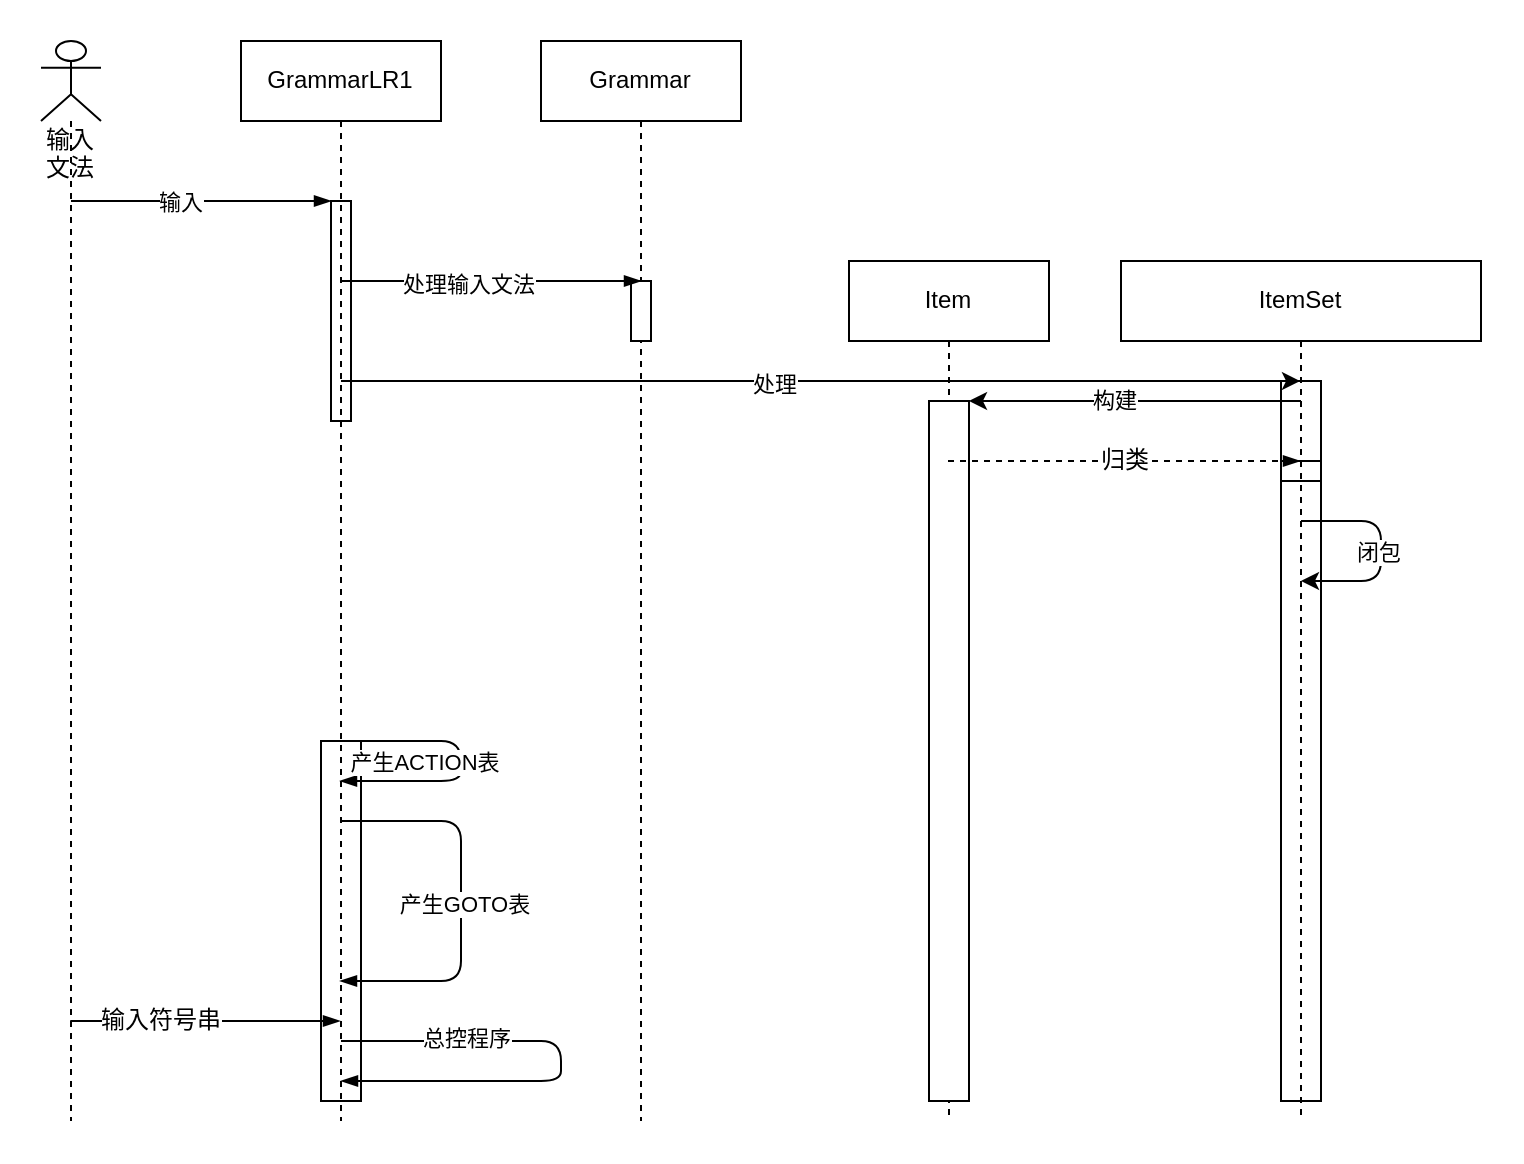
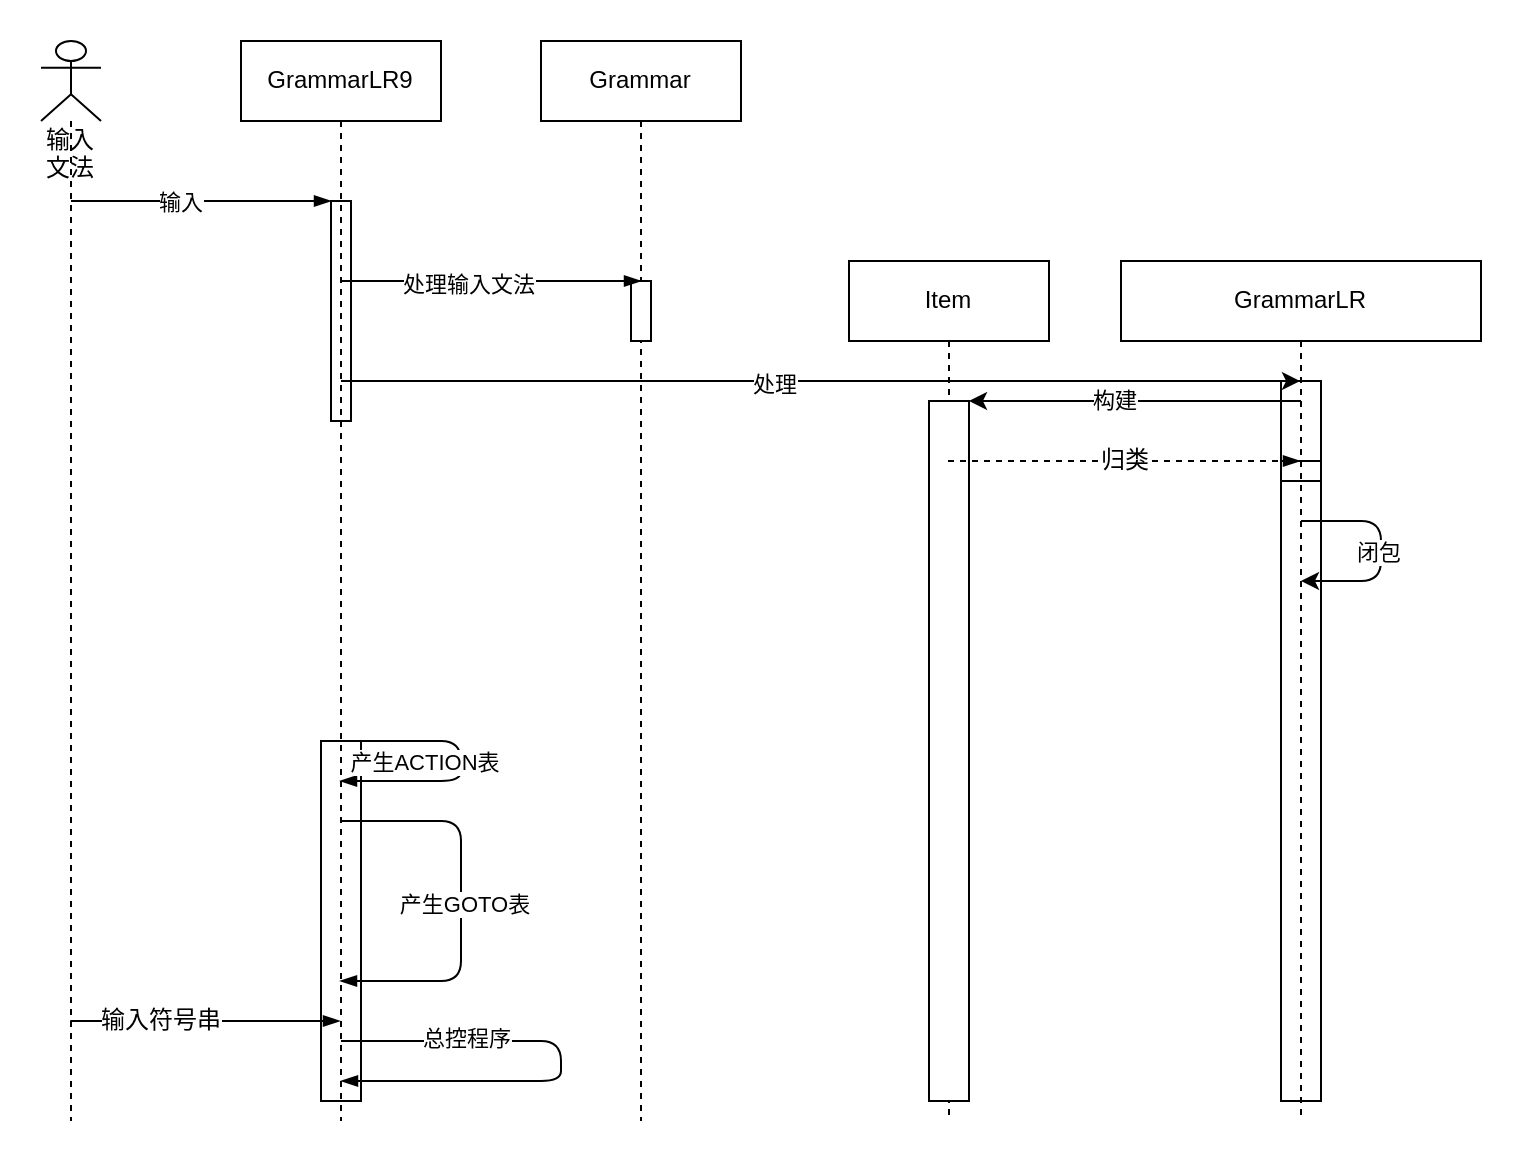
(341, 81) -> (341, 81)
(1301, 301) -> (1301, 301)
